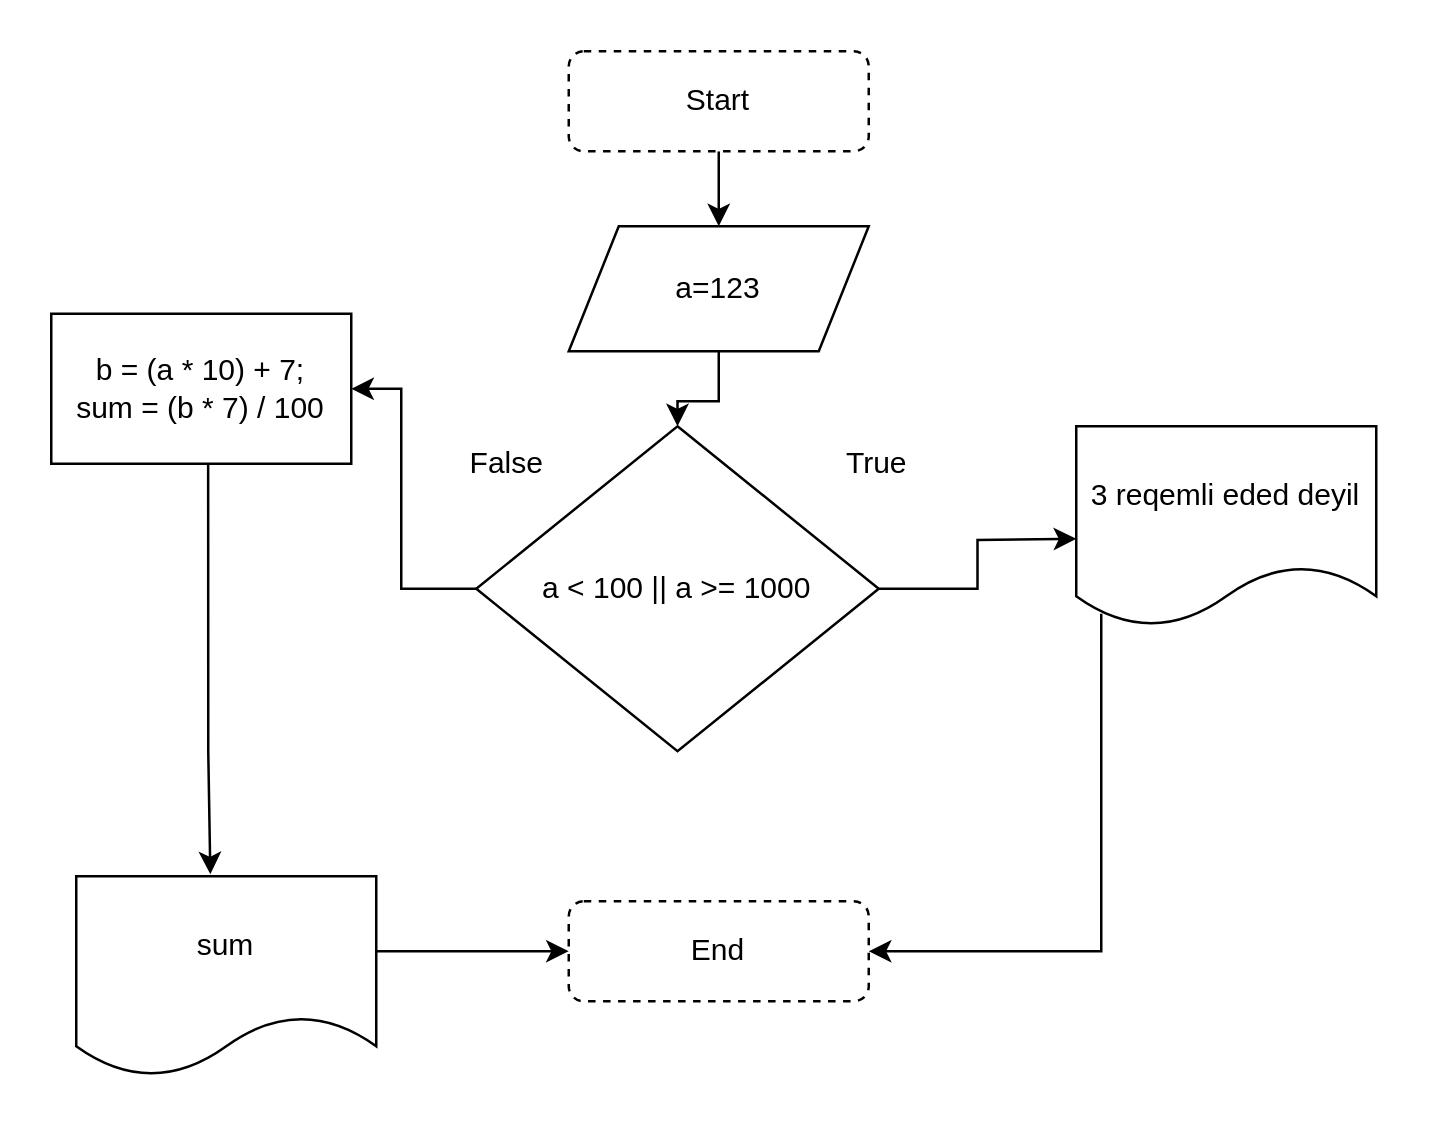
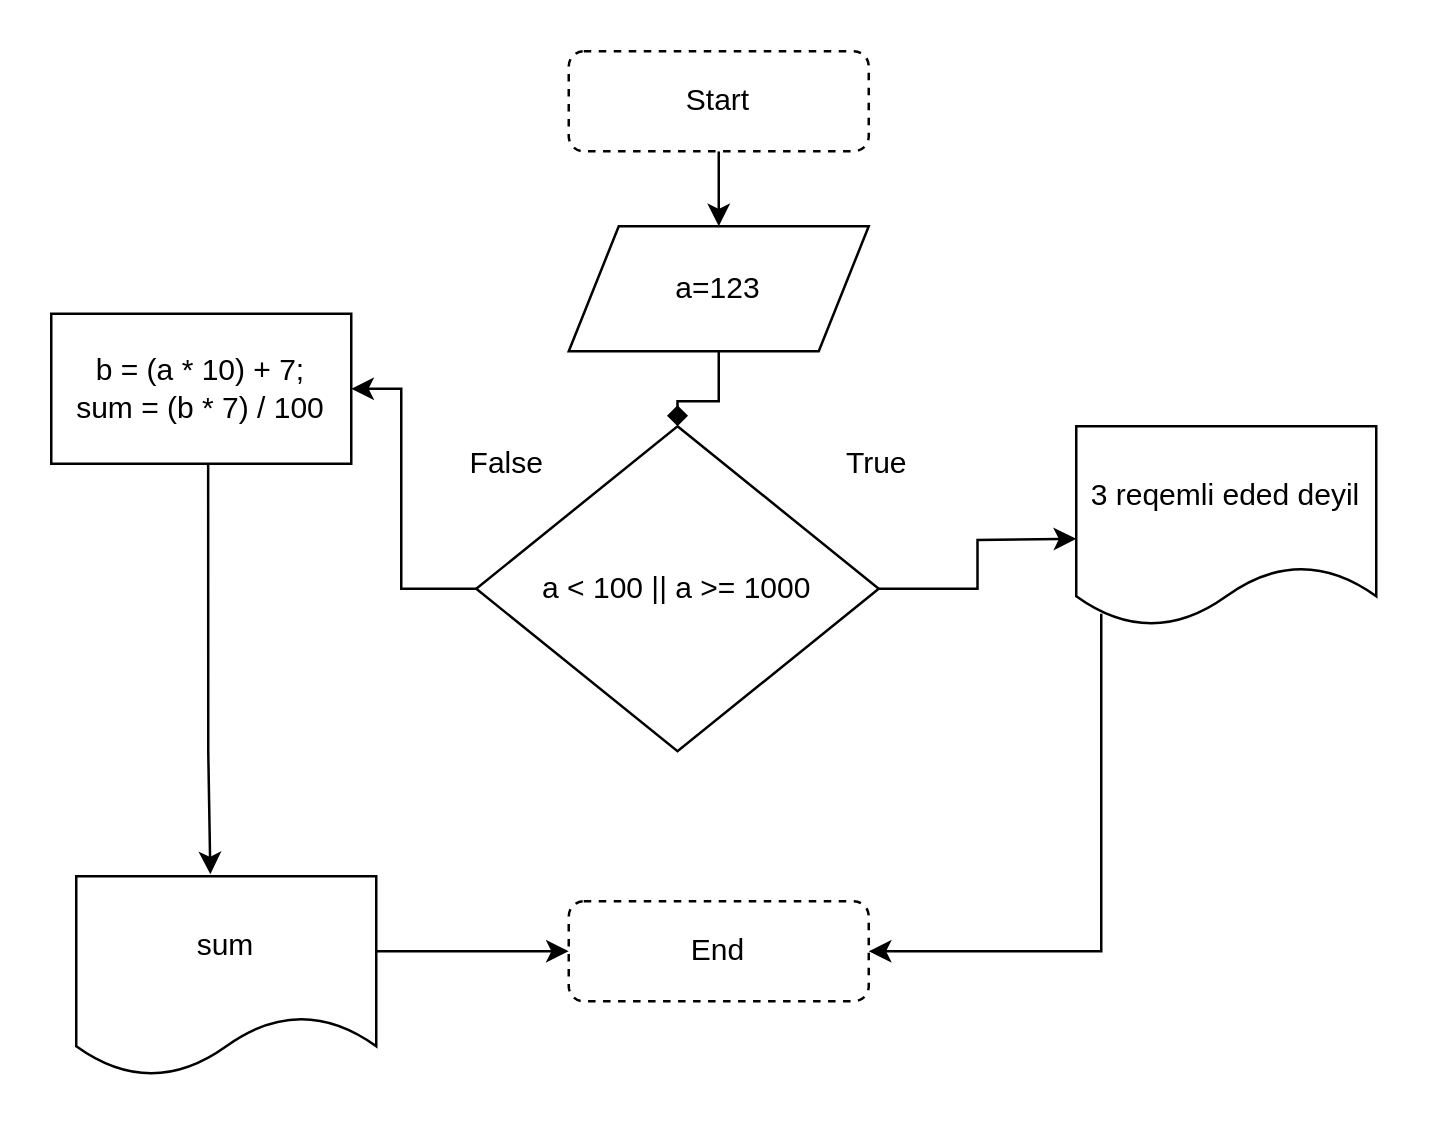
(678, 407) -> (678, 406)
